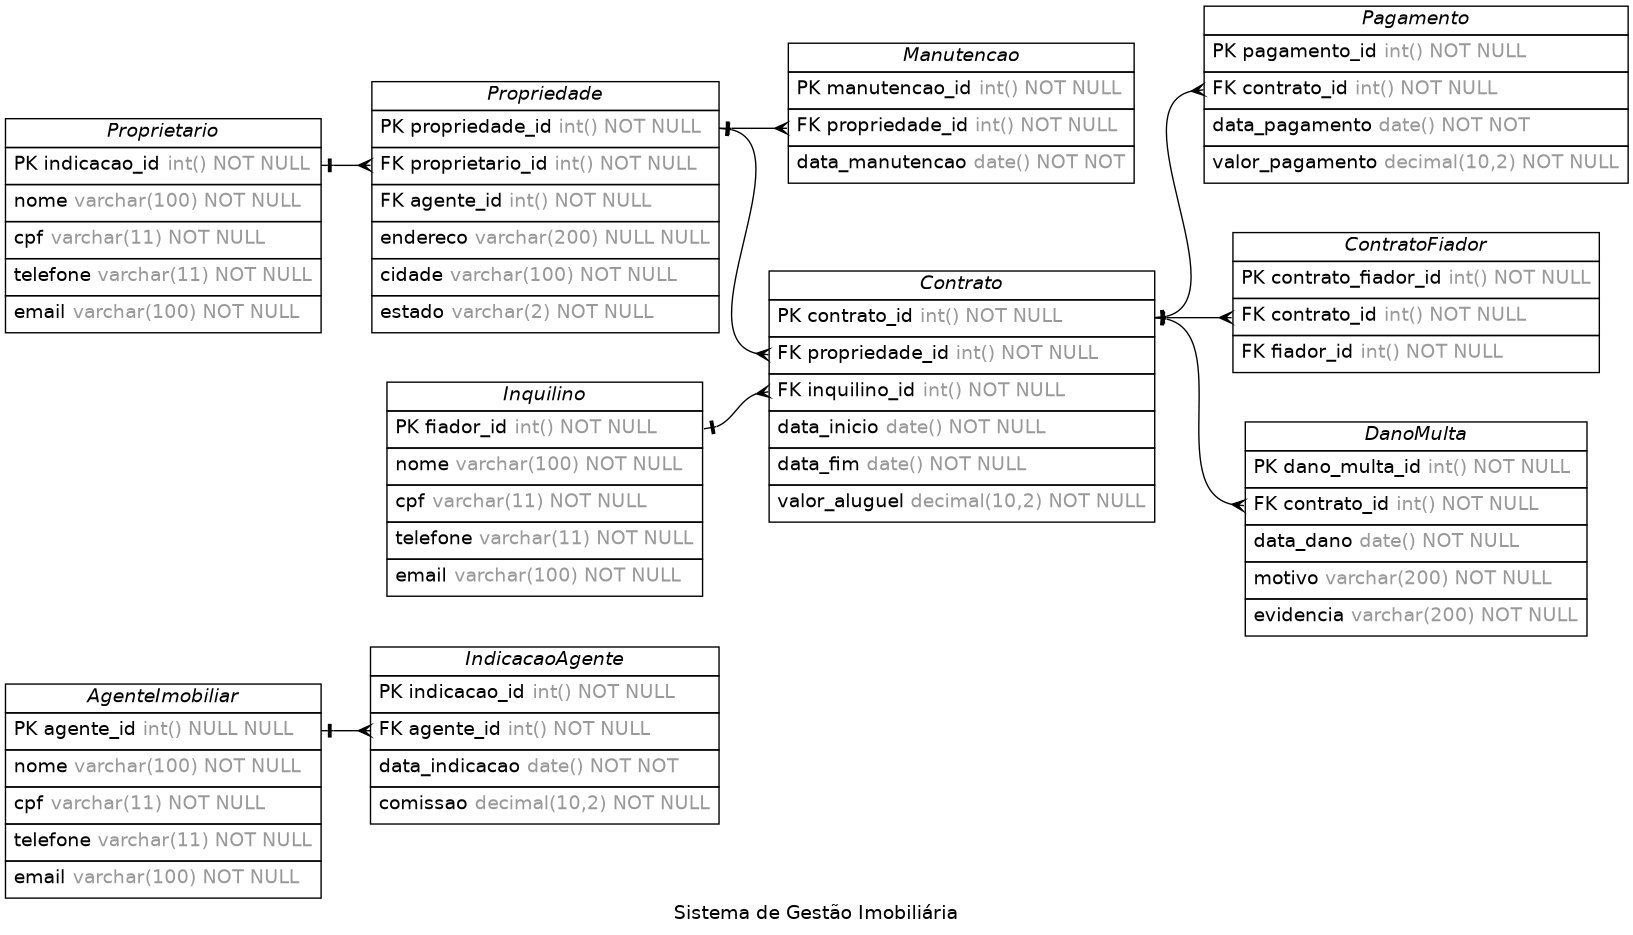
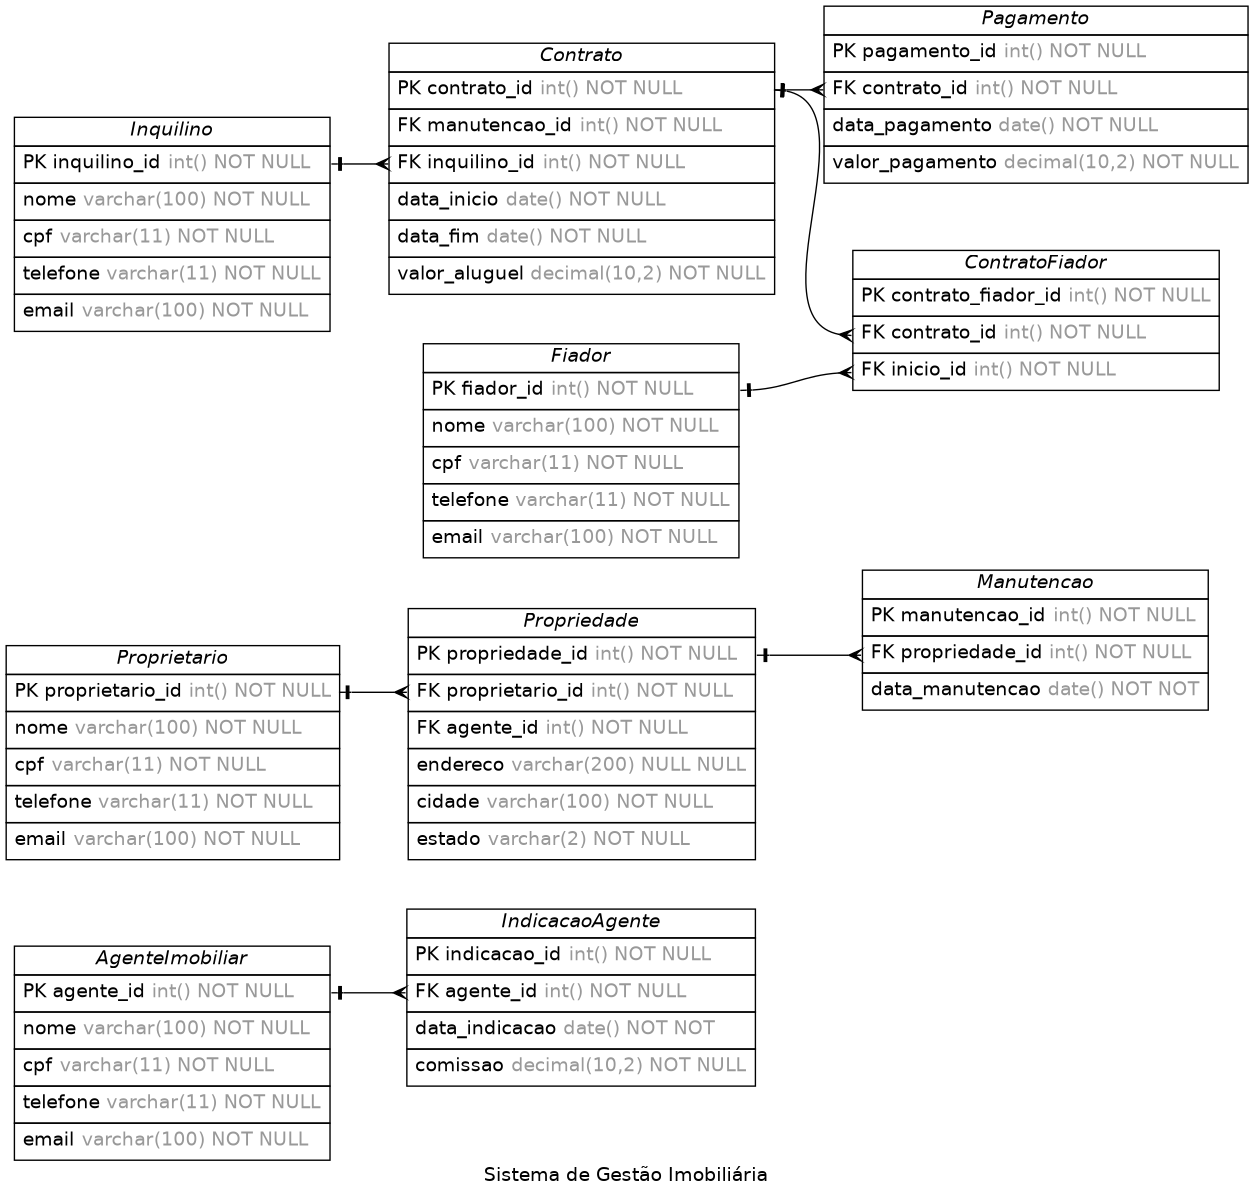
(1455, 126) -> (1079, 126)
(91, 164) -> (102, 691)
(744, 242) -> none
(1301, 352) -> (917, 370)
(867, 353) -> (489, 126)
(455, 427) -> (95, 163)
none -> (581, 451)
(1415, 529) -> none
(218, 729) -> (223, 991)
